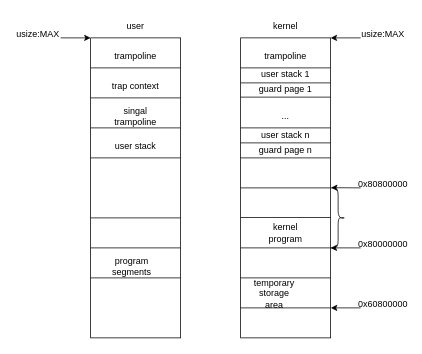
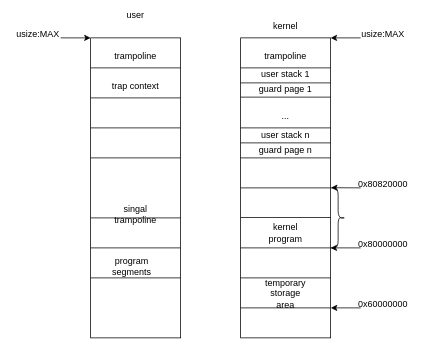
(135, 27) -> (135, 15)
(135, 117) -> (135, 214)
(135, 147) -> none
(383, 184) -> (383, 184)
(274, 294) -> (285, 294)
(383, 304) -> (383, 304)
